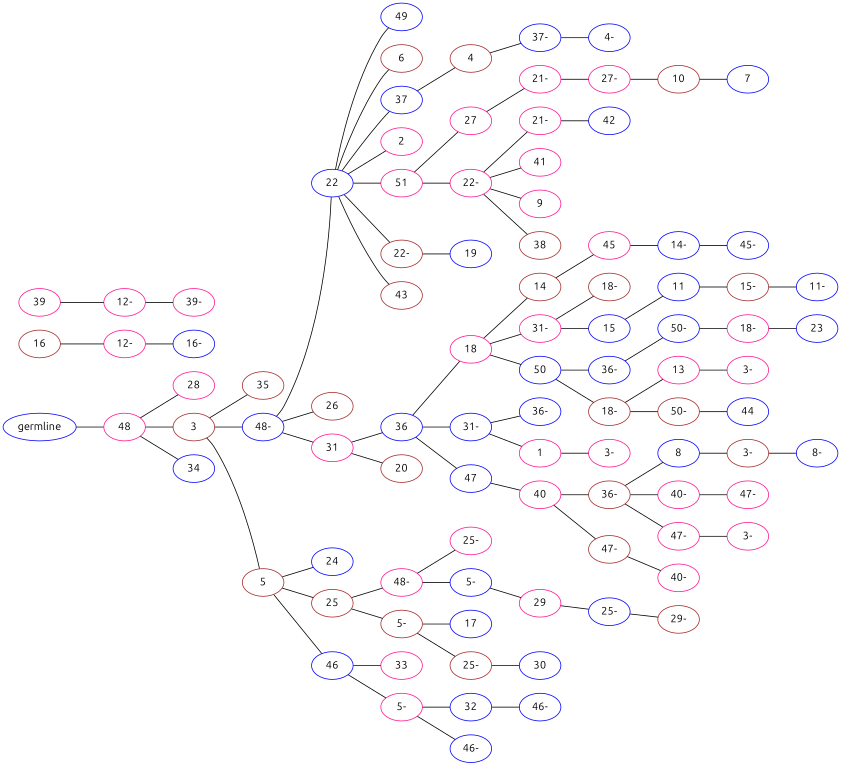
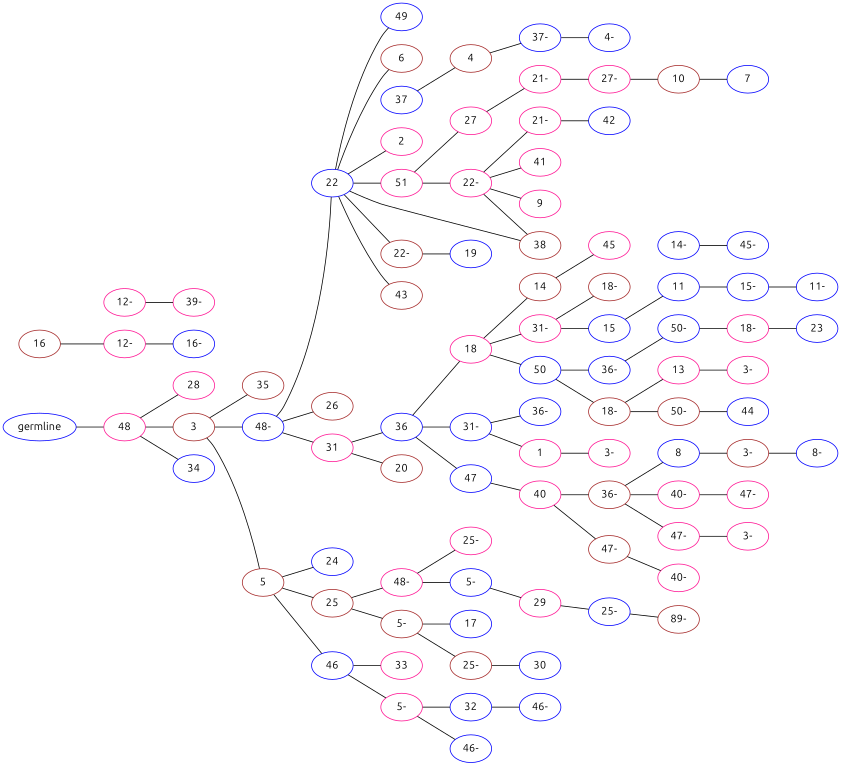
(365, 140) -> (434, 218)
(644, 245) -> none
(748, 287) -> (748, 287)
(40, 302) -> none
(679, 619) -> (679, 619)
